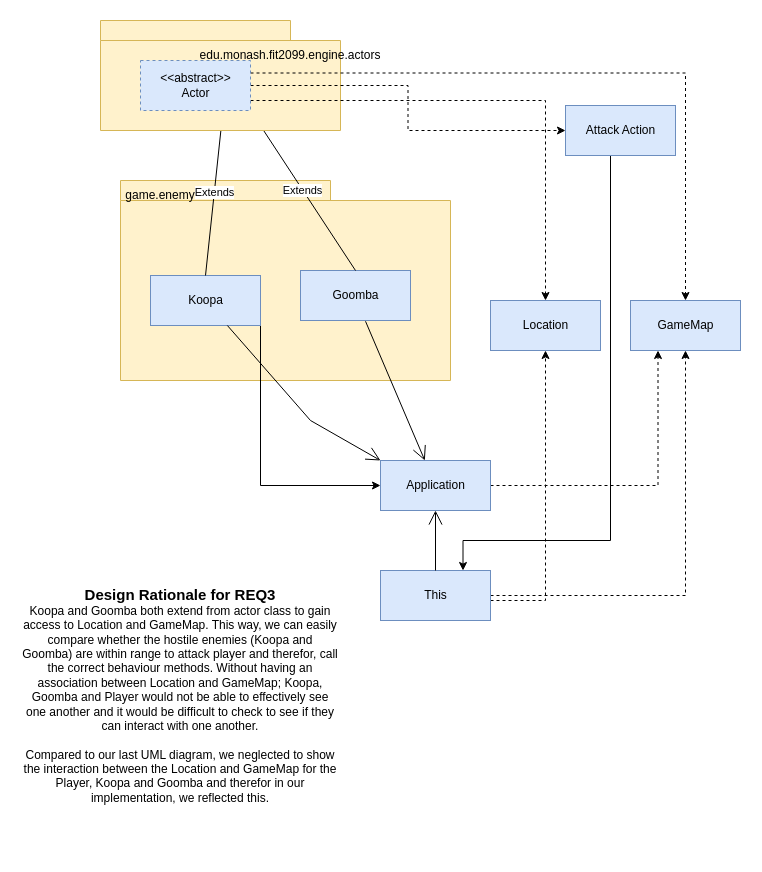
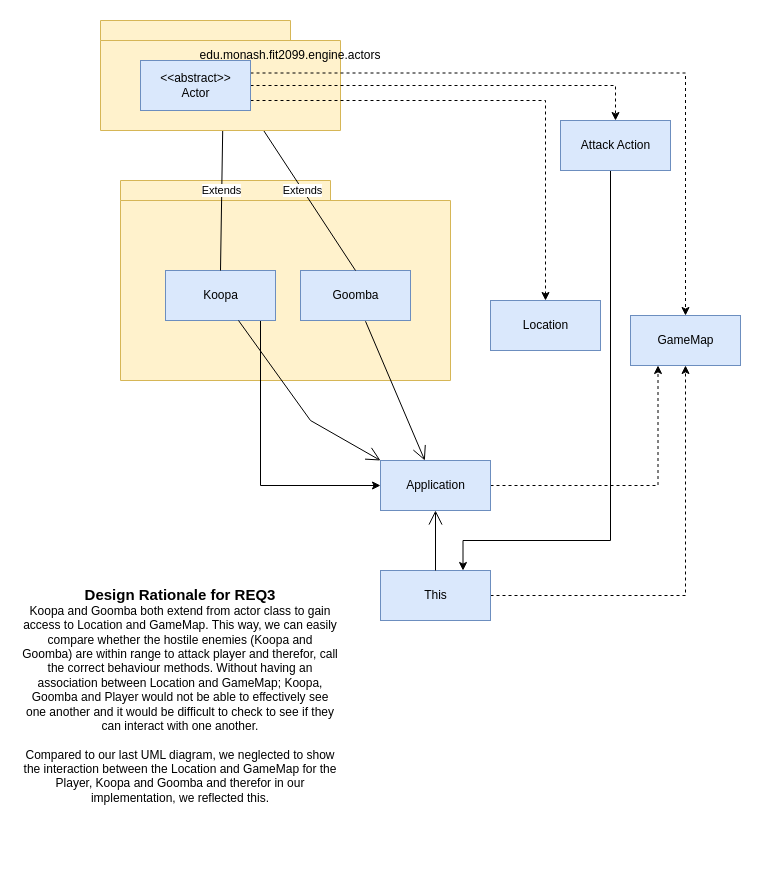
(196, 86) -> (196, 86)
(621, 131) -> (616, 146)
(161, 196) -> none
(206, 301) -> (221, 296)
(686, 326) -> (686, 341)
(546, 506) -> none
